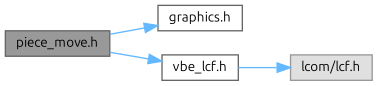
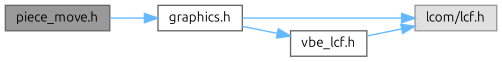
none -> (322, 18)
(129, 56) -> (260, 30)
